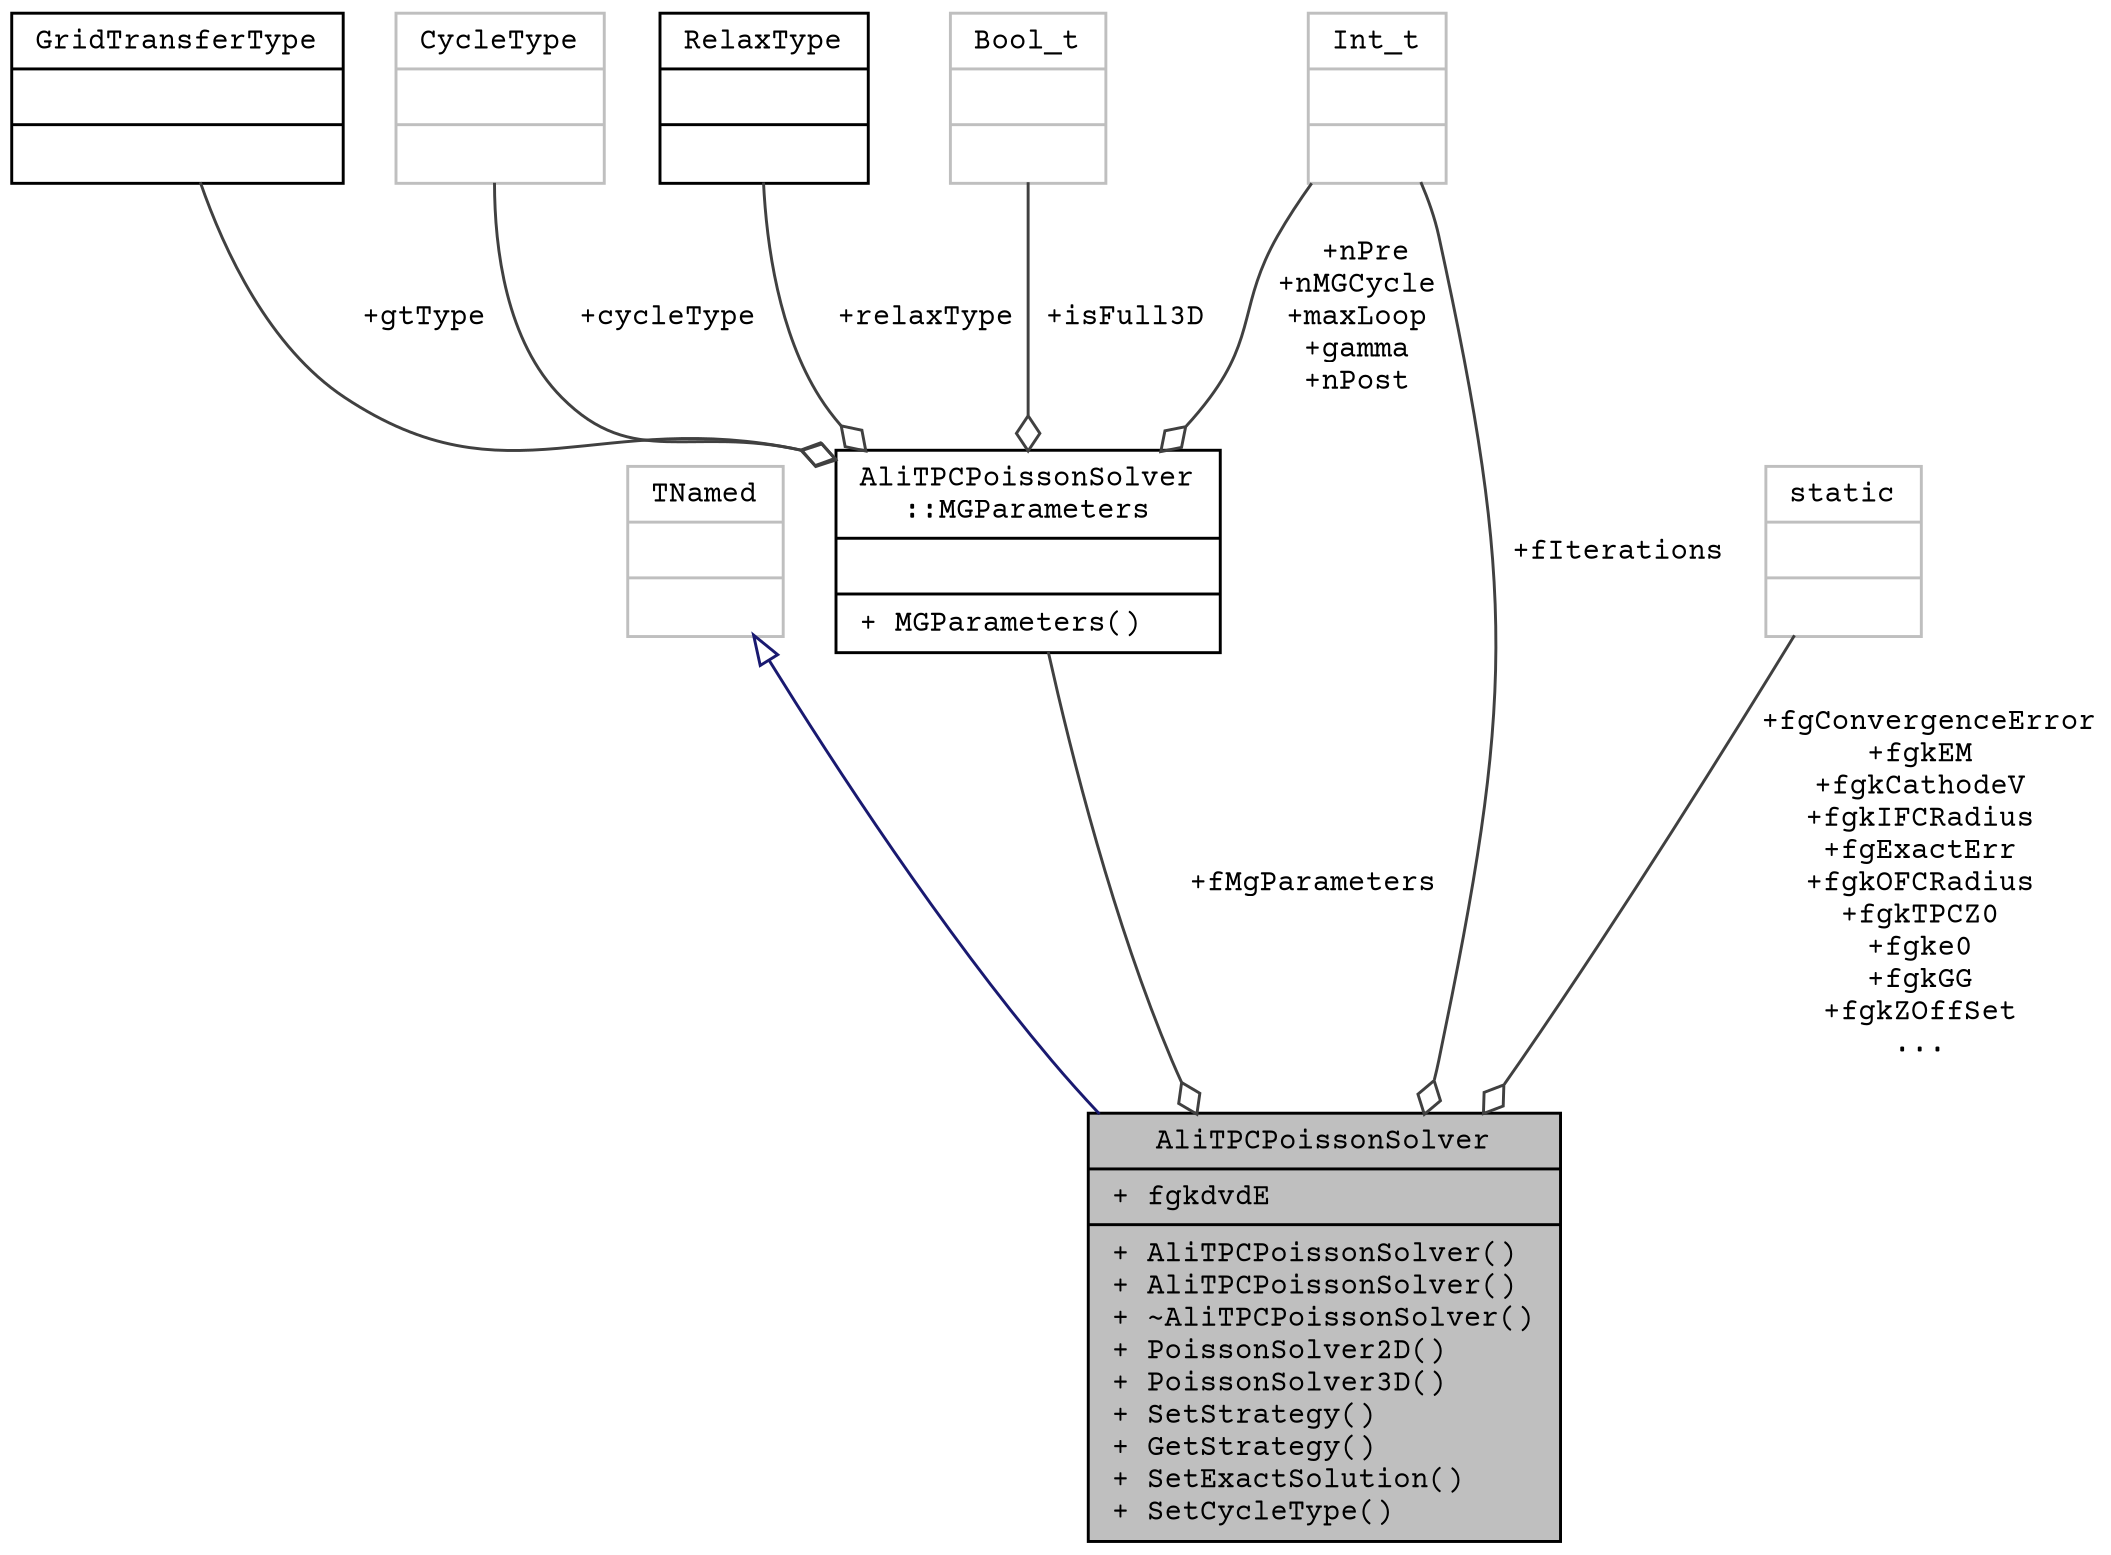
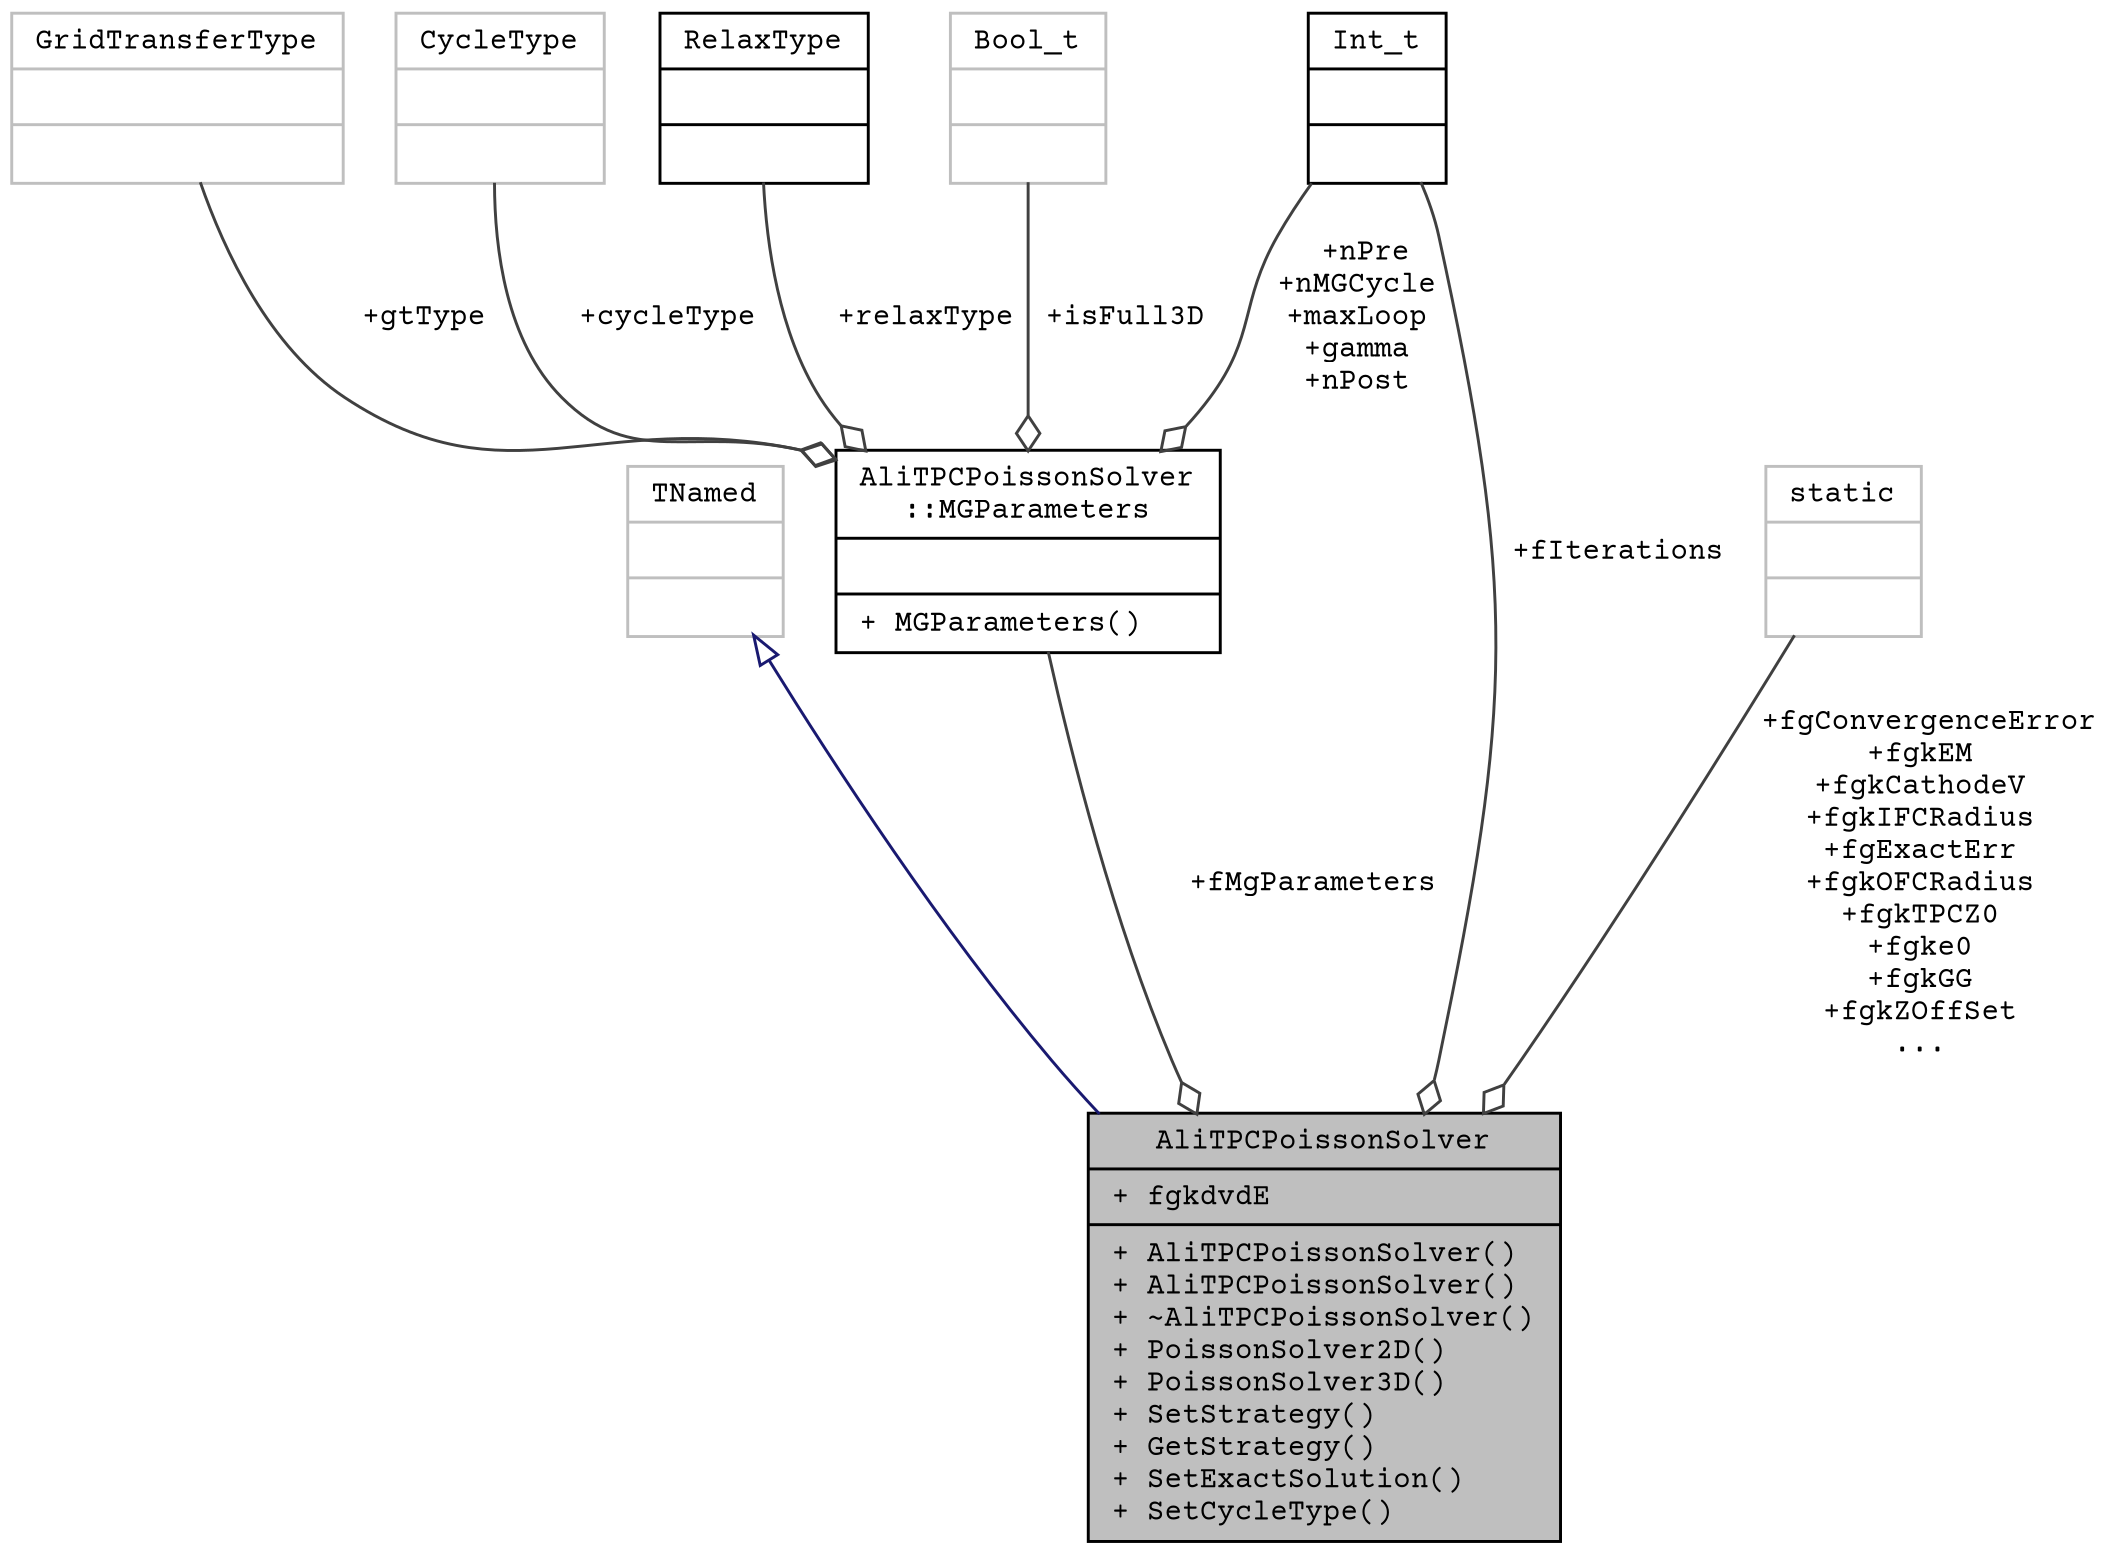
(177, 98) -> (177, 98)
(1377, 98) -> (1377, 98)
